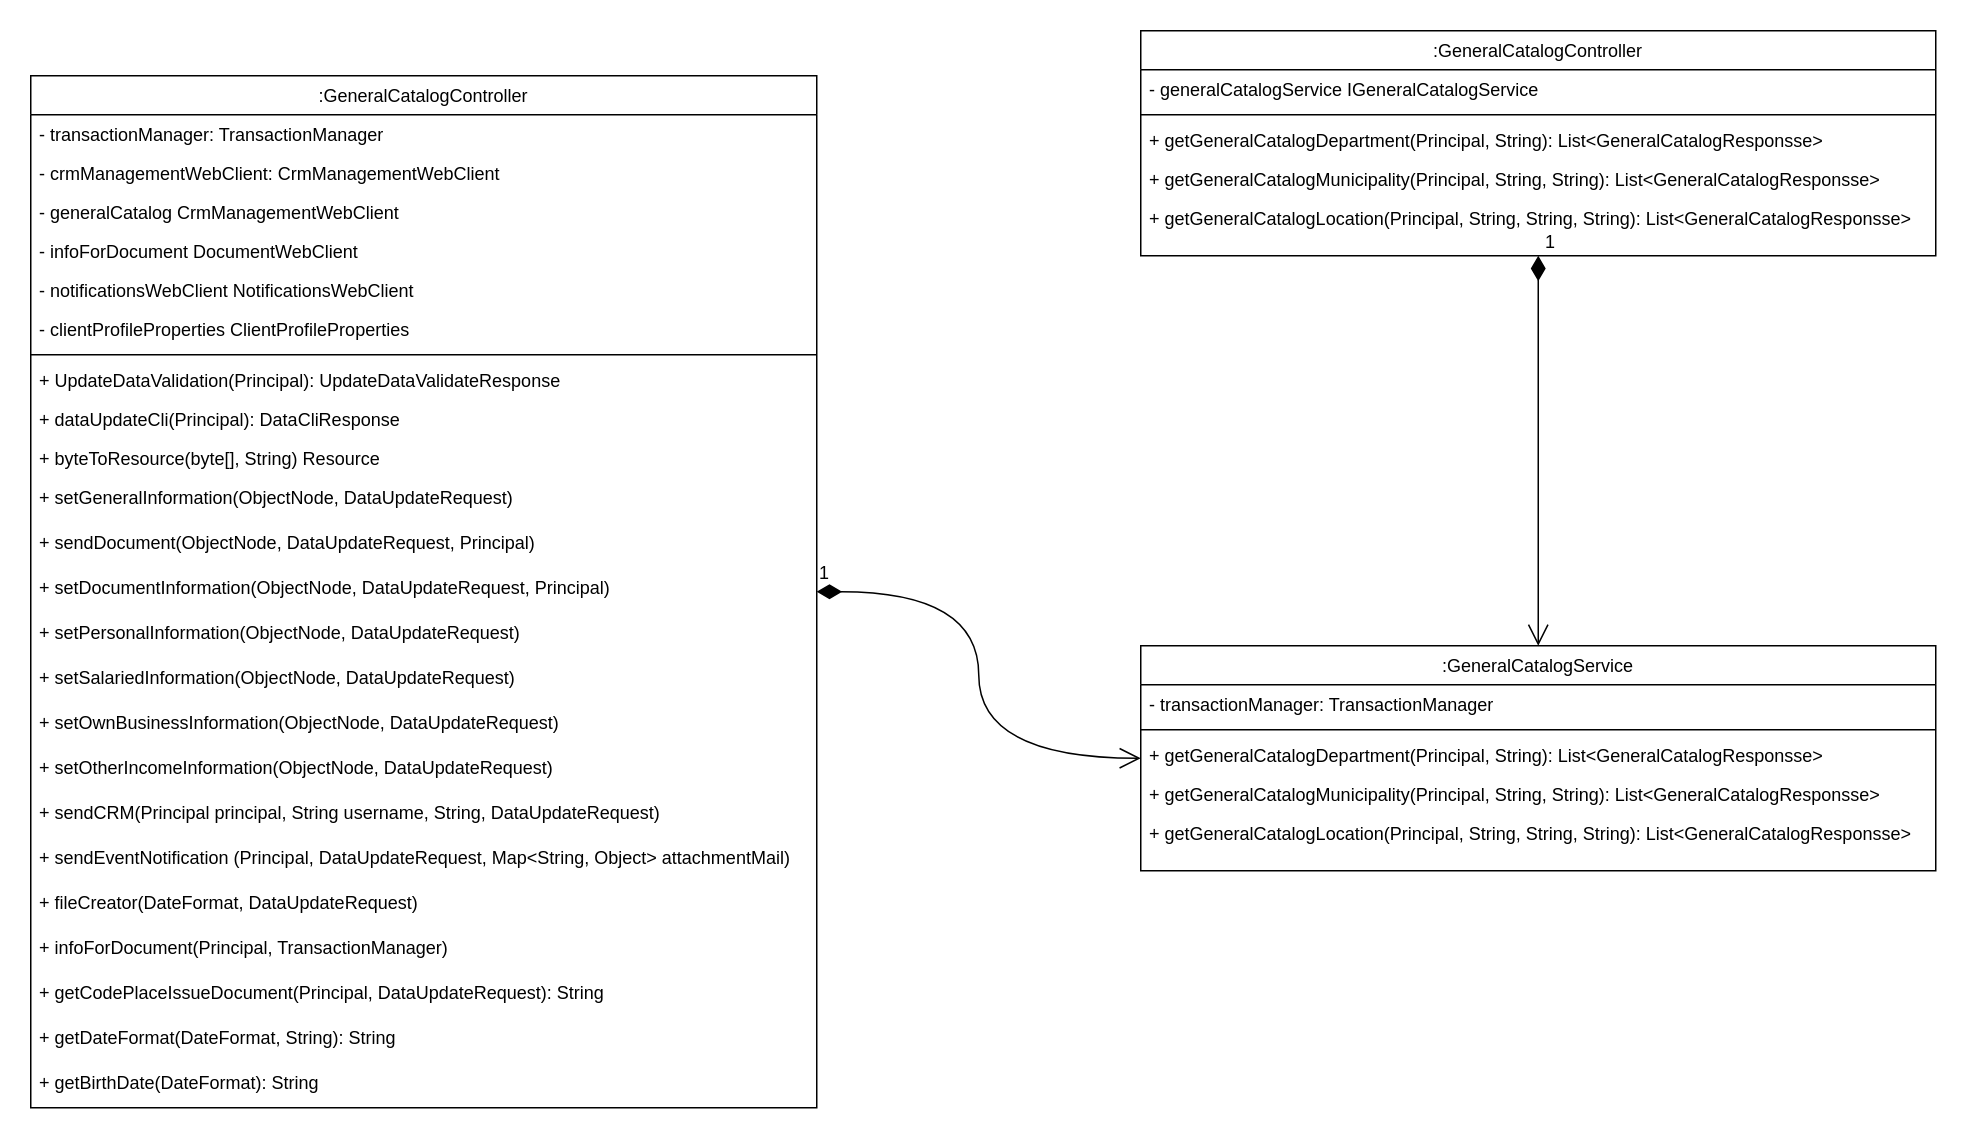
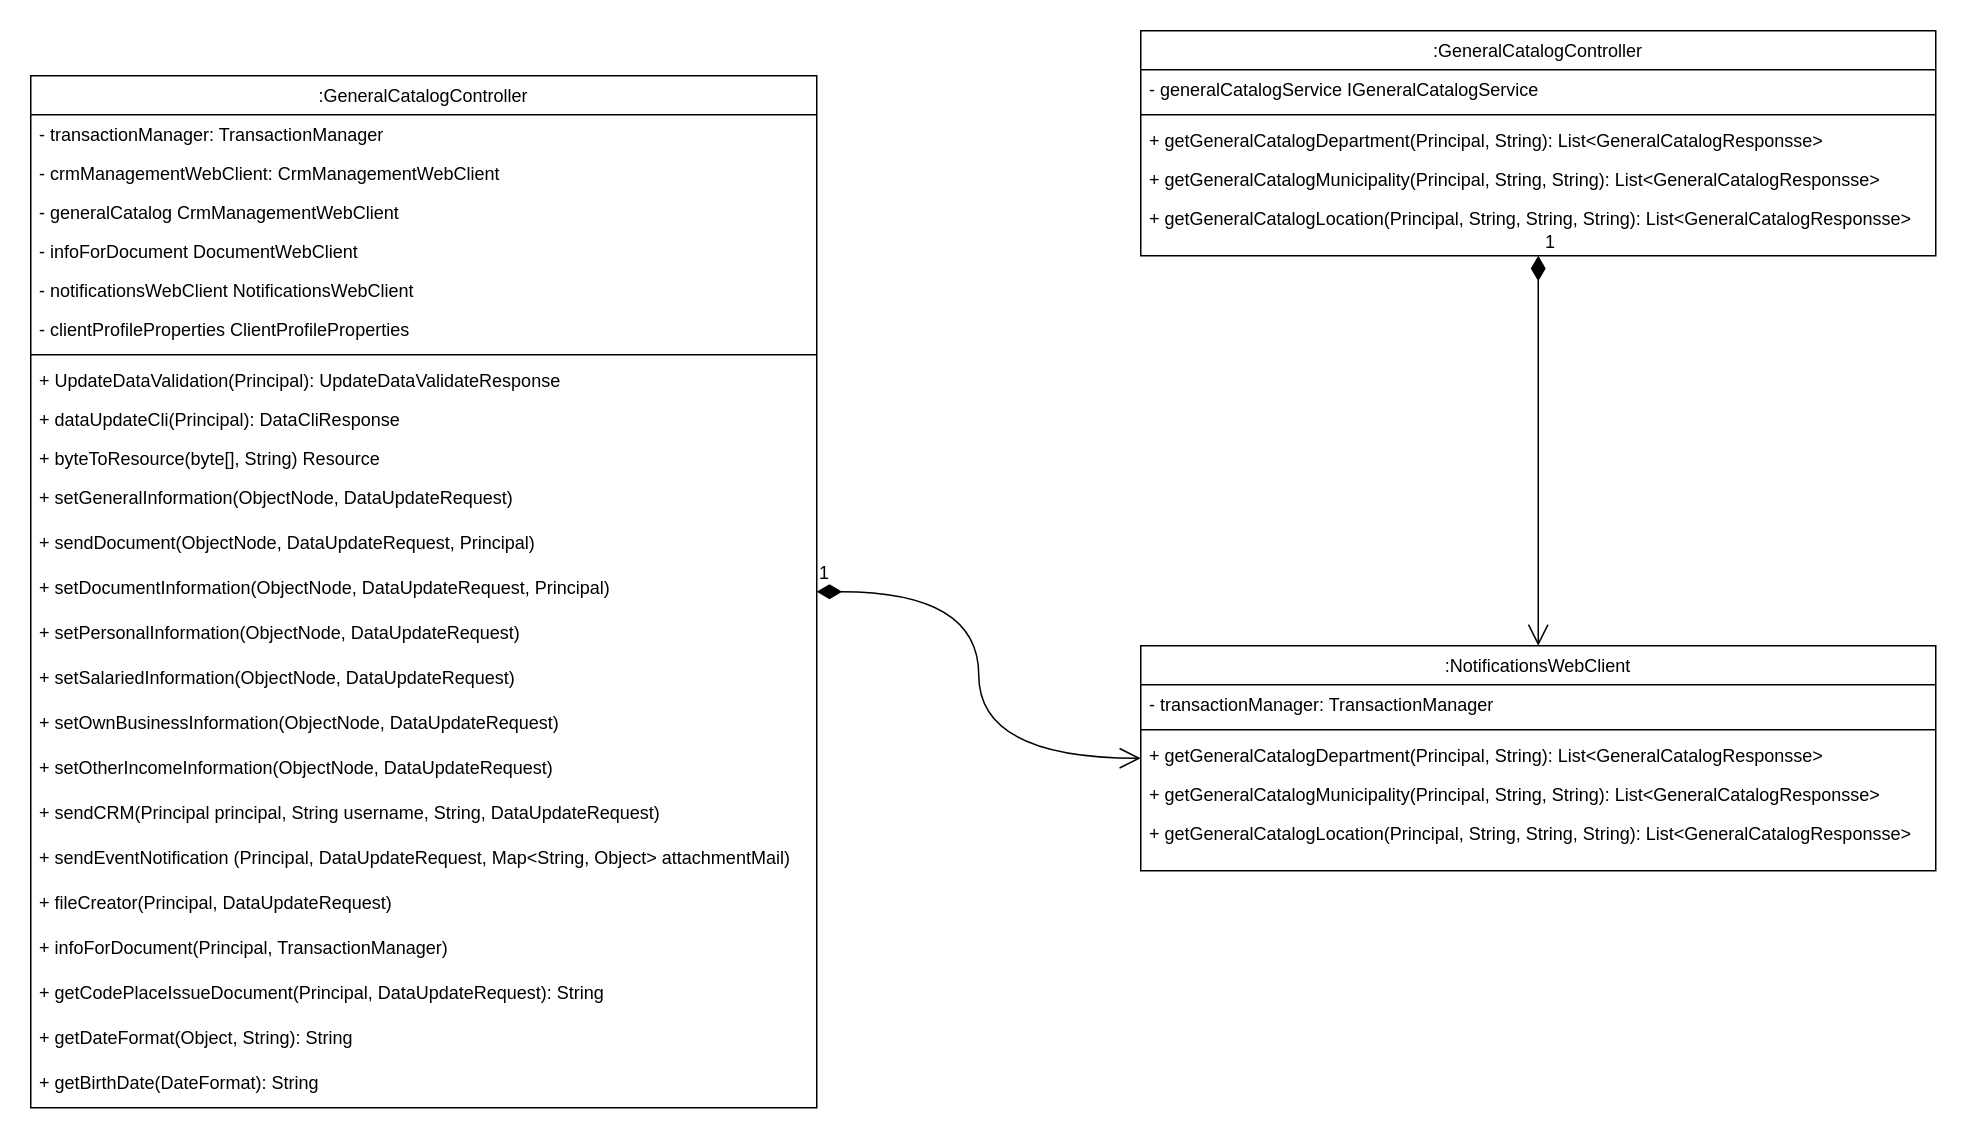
(1538, 666) -> (1538, 666)
(251, 903) -> (239, 903)
(242, 1038) -> (222, 1038)
